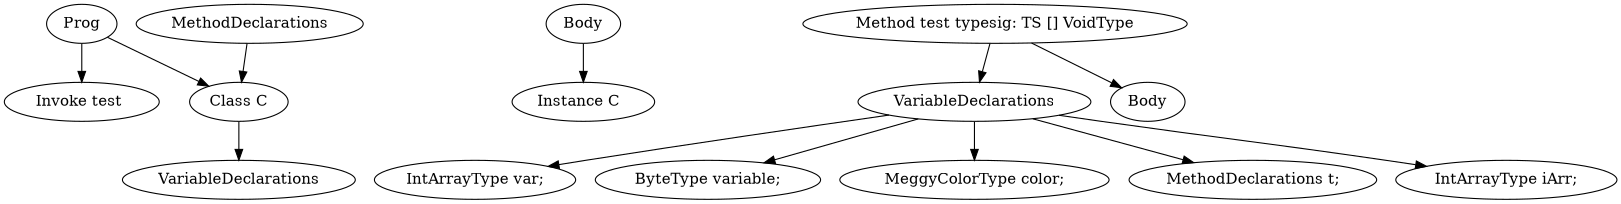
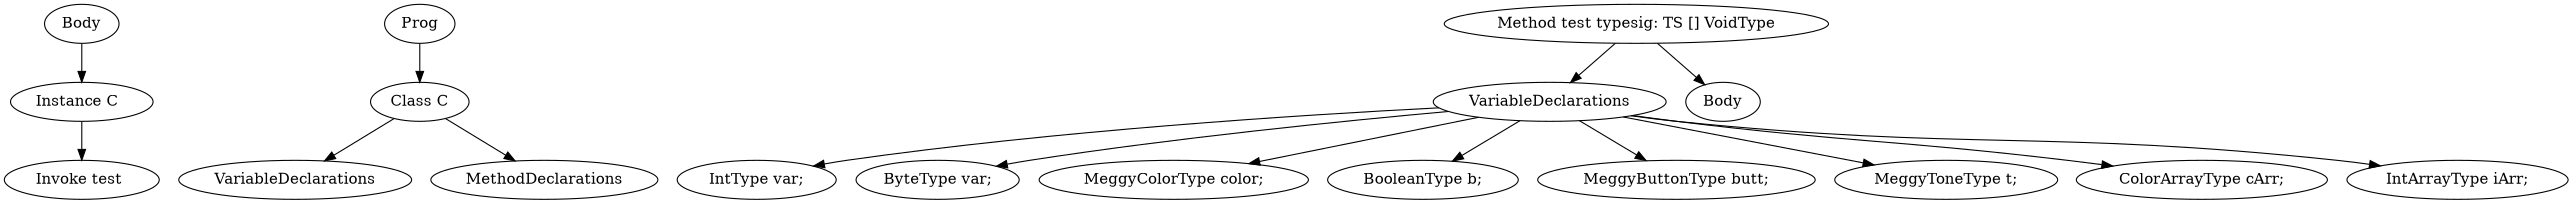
(82, 58) -> (82, 136)
(245, 58) -> (476, 137)
(475, 180) -> (757, 180)
(708, 180) -> (938, 180)
(1253, 180) -> (1946, 180)
none -> (1423, 180)
none -> (1676, 180)
none -> (2202, 180)
